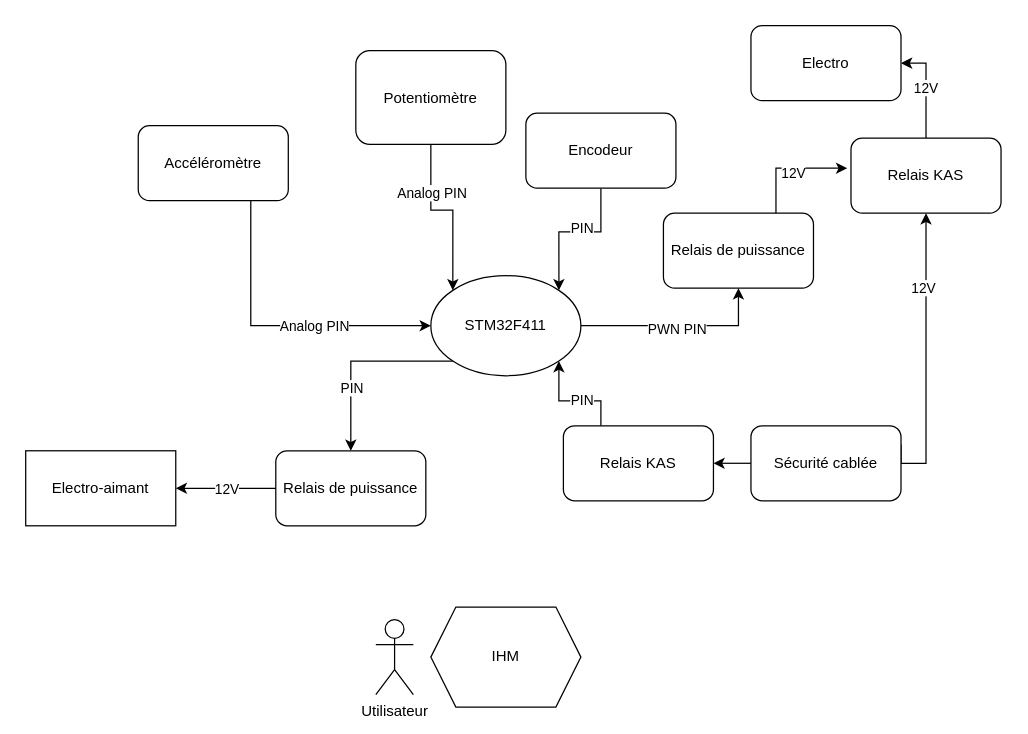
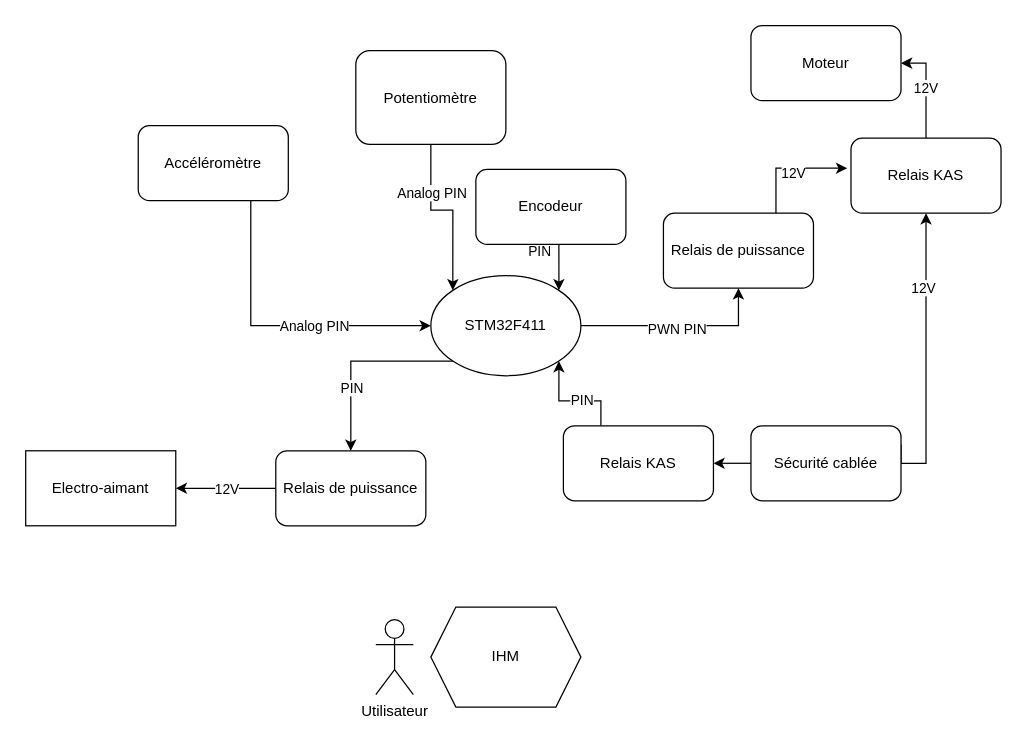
(826, 63) -> (826, 63)
(601, 151) -> (551, 207)
